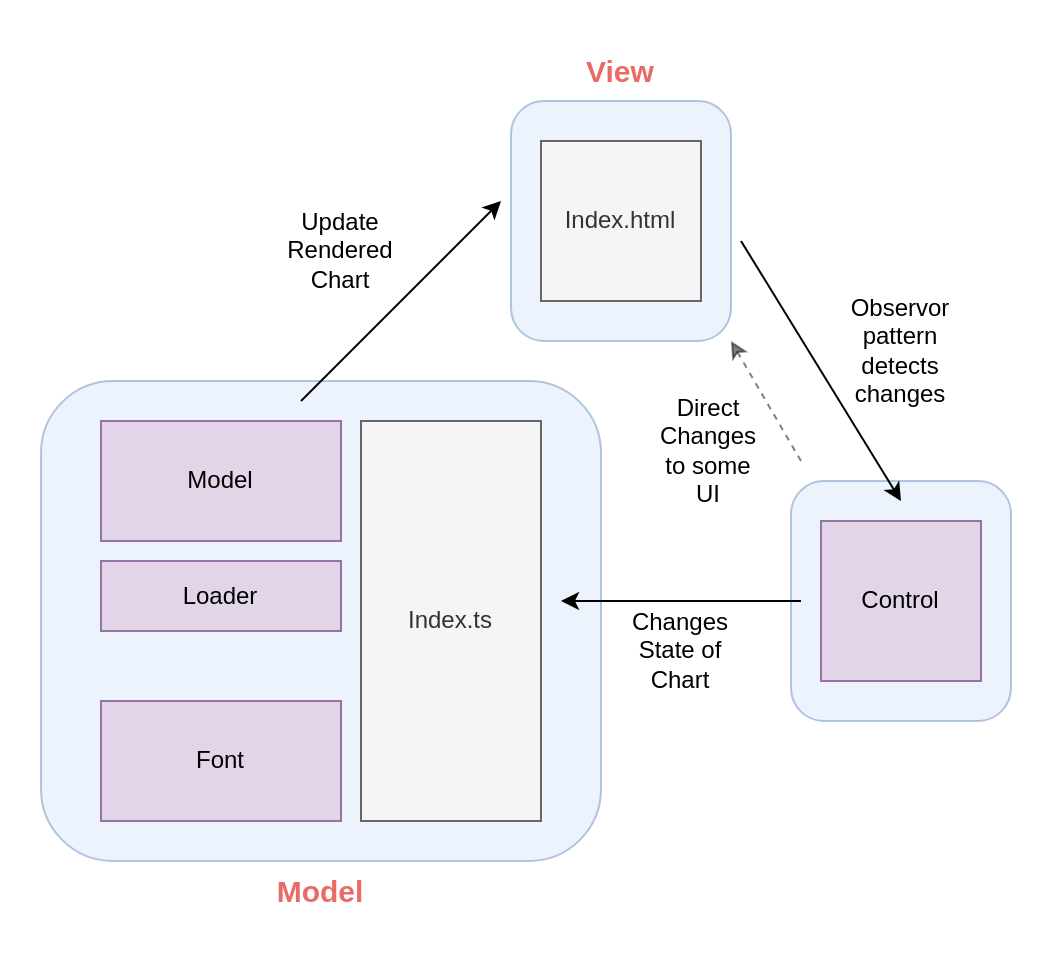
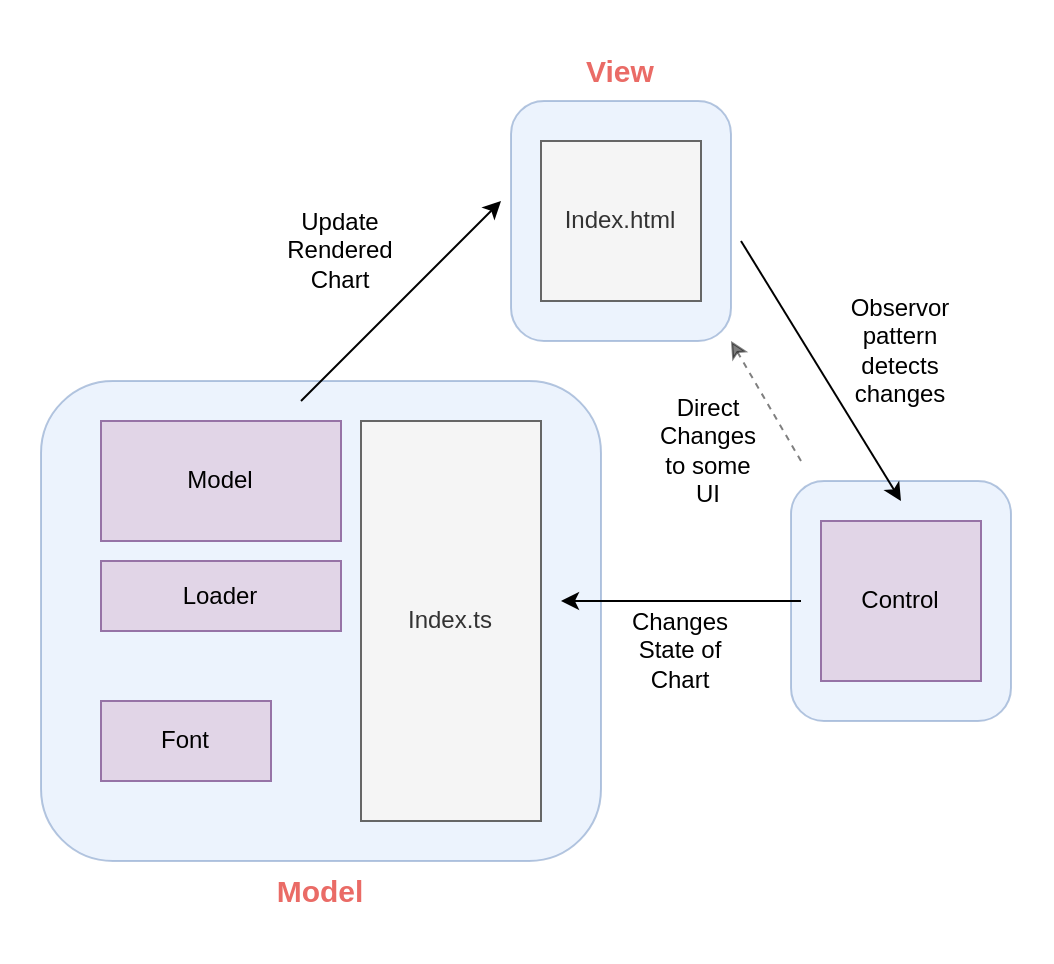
(221, 761) -> (186, 741)
